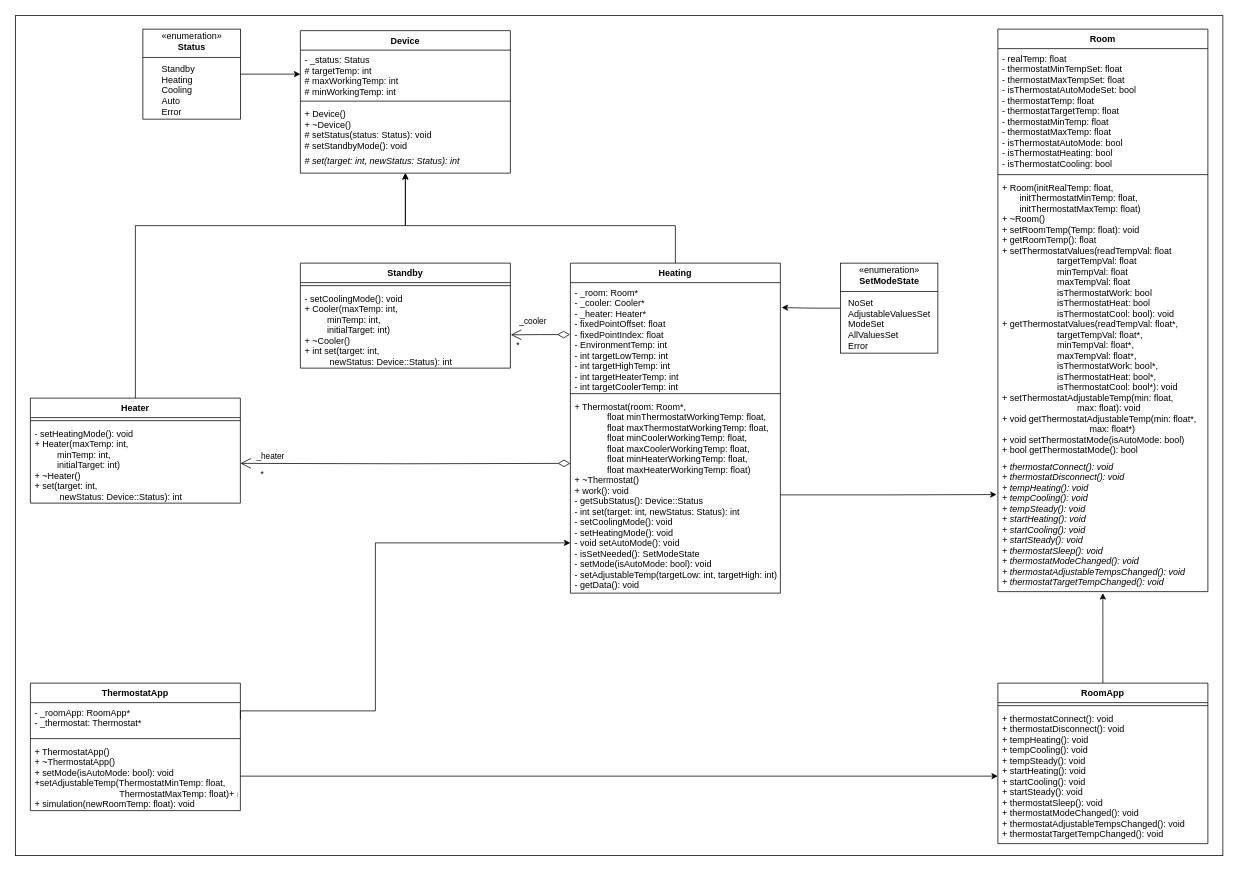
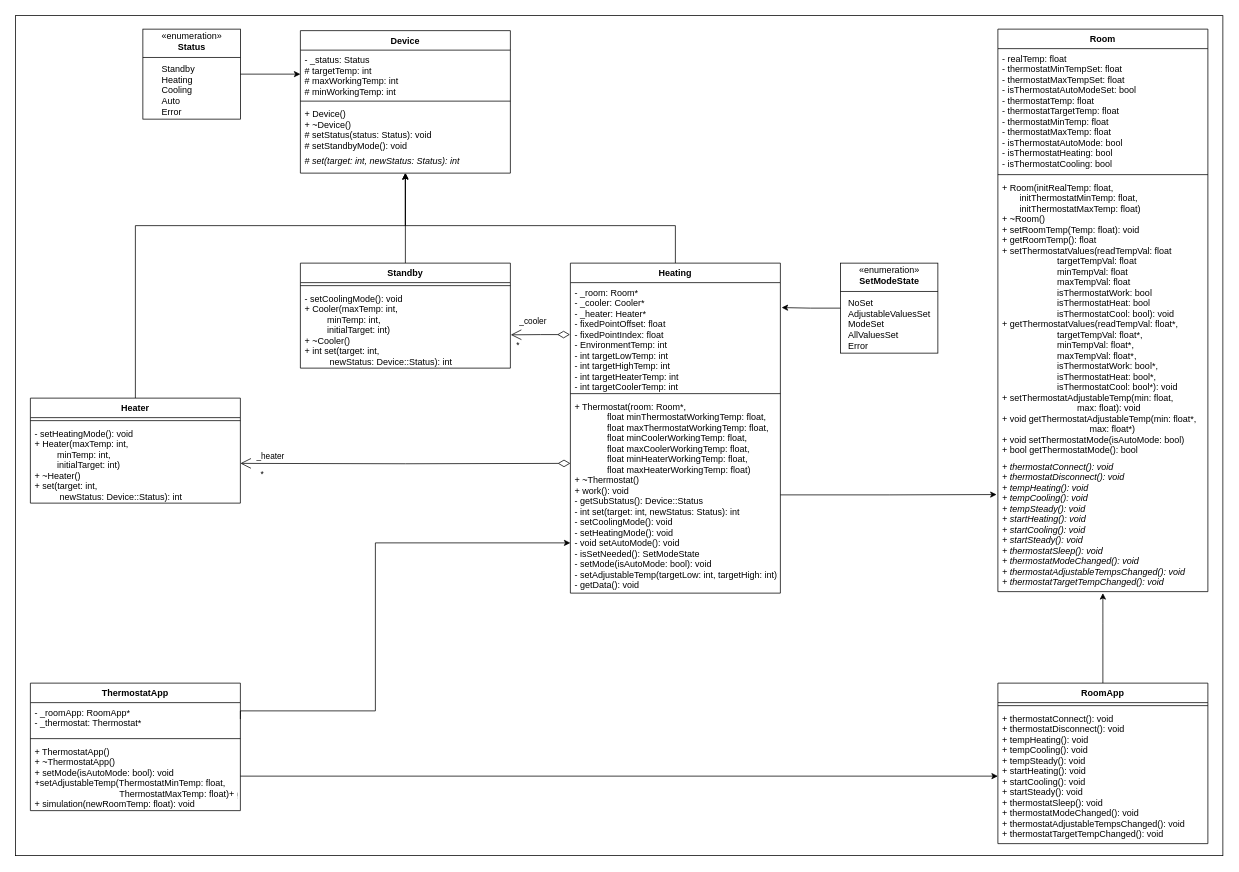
none -> (405, 245)
